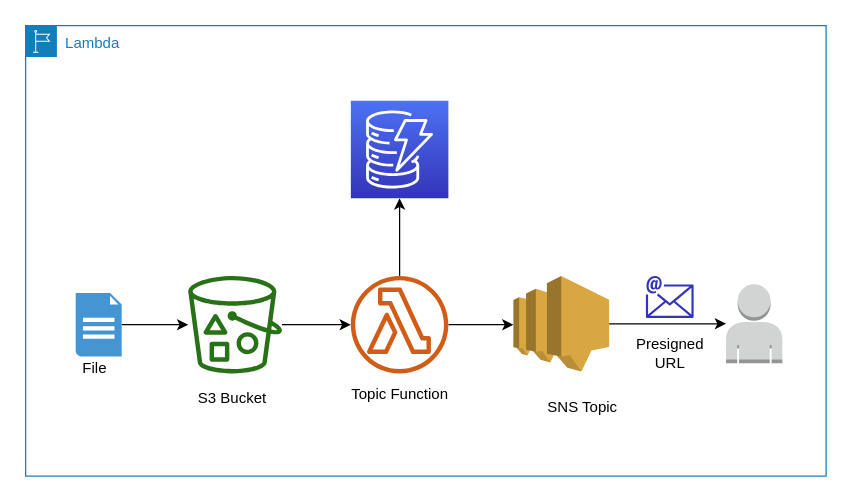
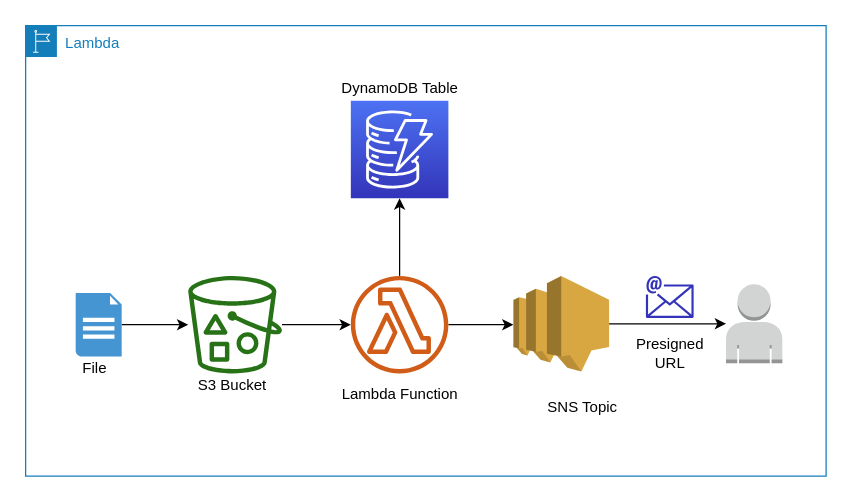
none -> (399, 88)
(400, 394) -> (400, 394)
(232, 398) -> (232, 386)
